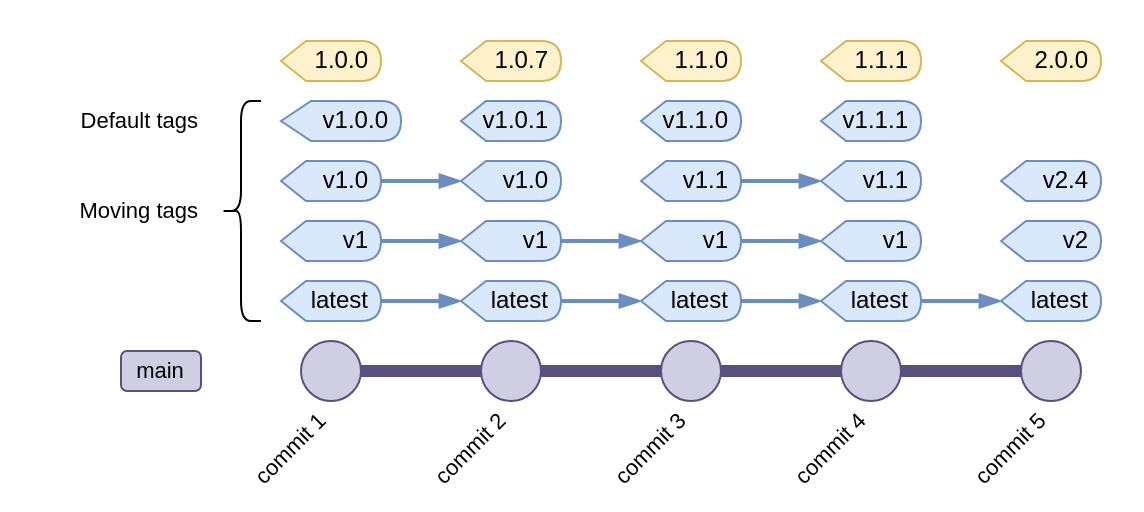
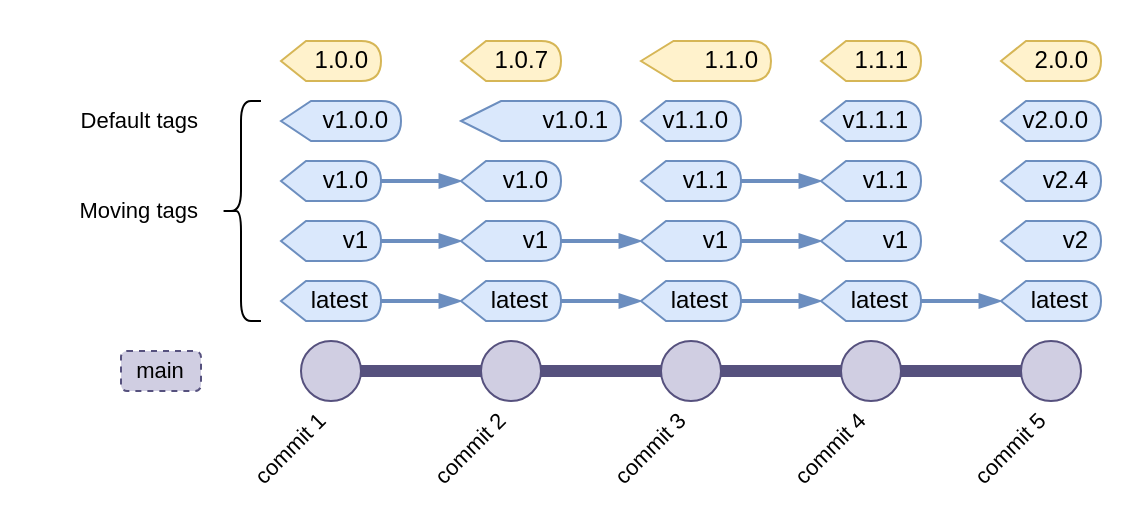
(691, 61) -> (706, 61)
(511, 121) -> (541, 121)
none -> (1051, 121)
(161, 371) -> (161, 371)
